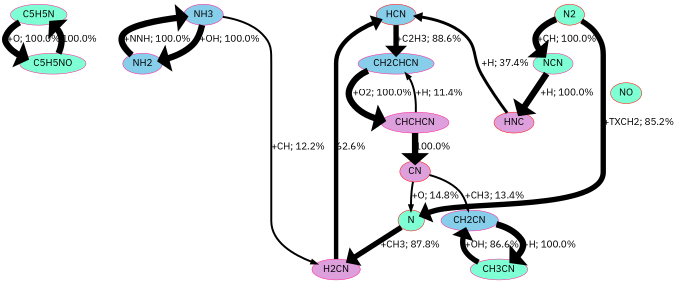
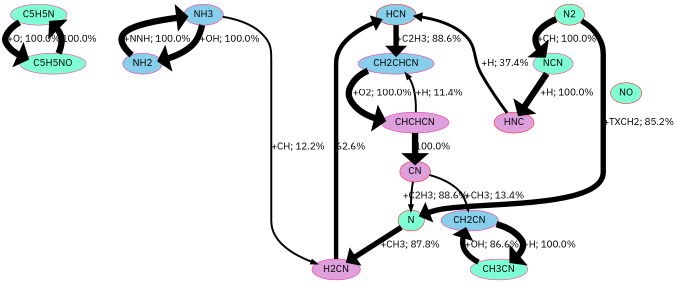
(435, 196) -> (435, 196)
